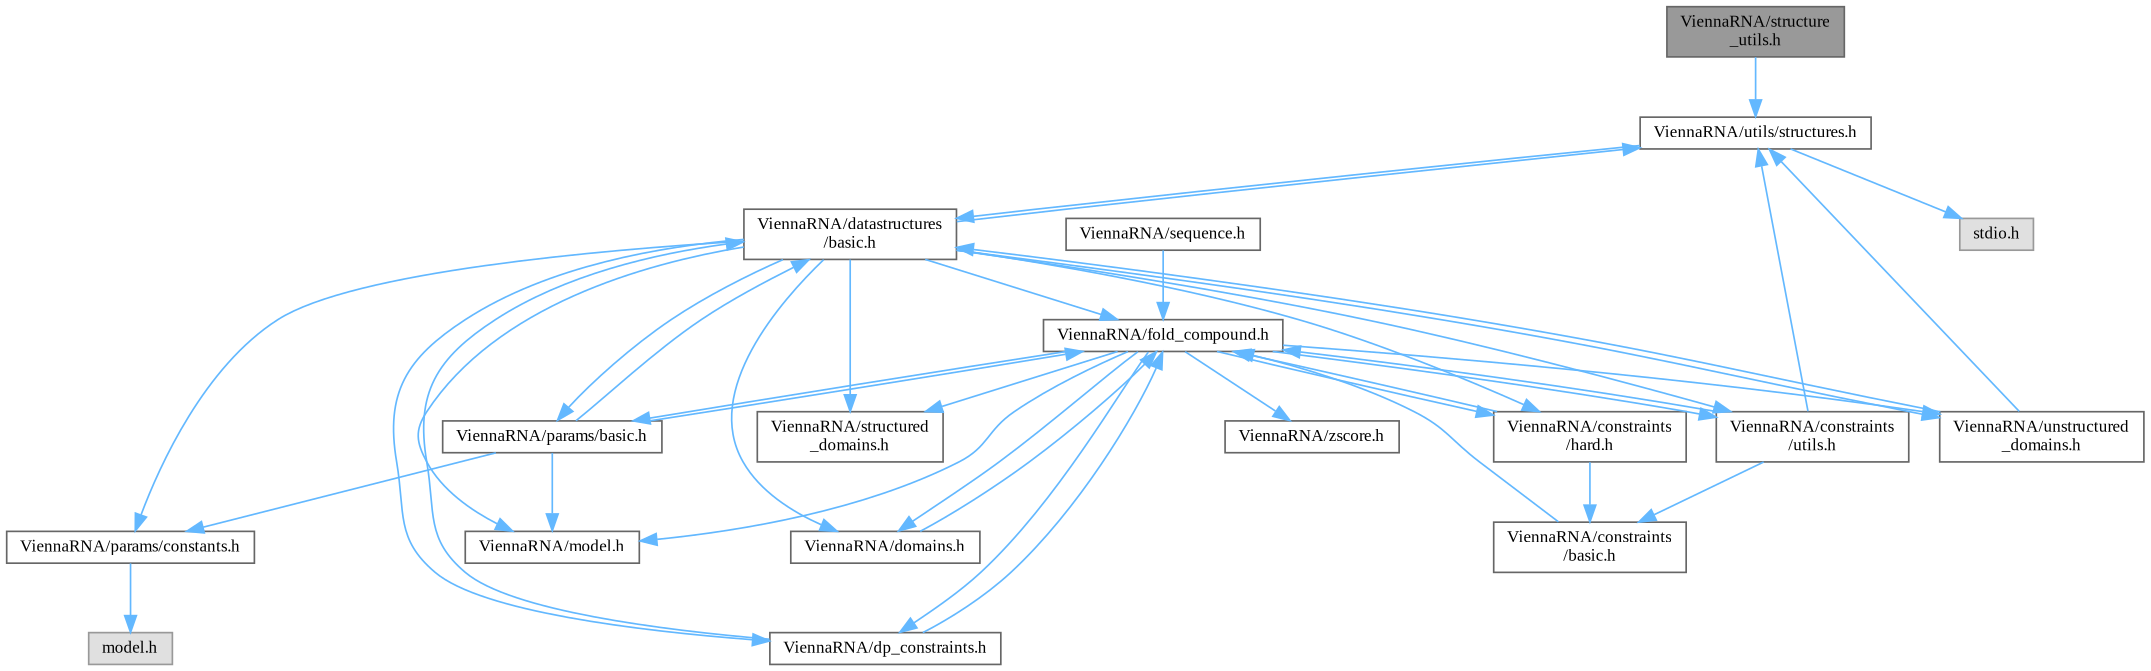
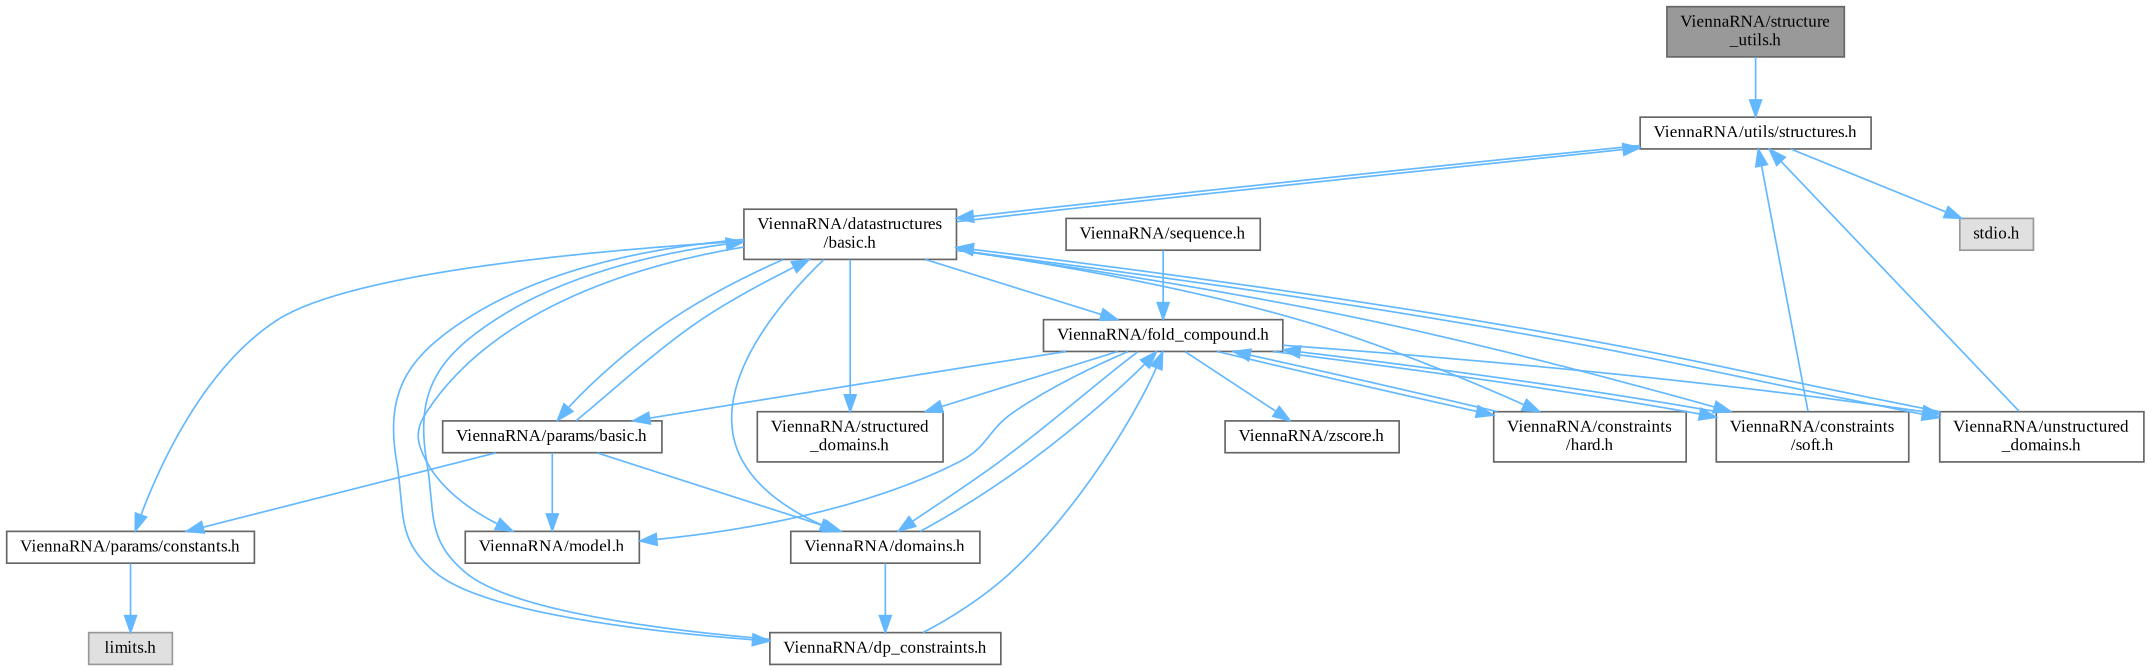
(858, 388) -> (711, 489)
(1813, 437) -> (1813, 437)
(1045, 500) -> (885, 589)
(1590, 547) -> none
(131, 649) -> (131, 649)
